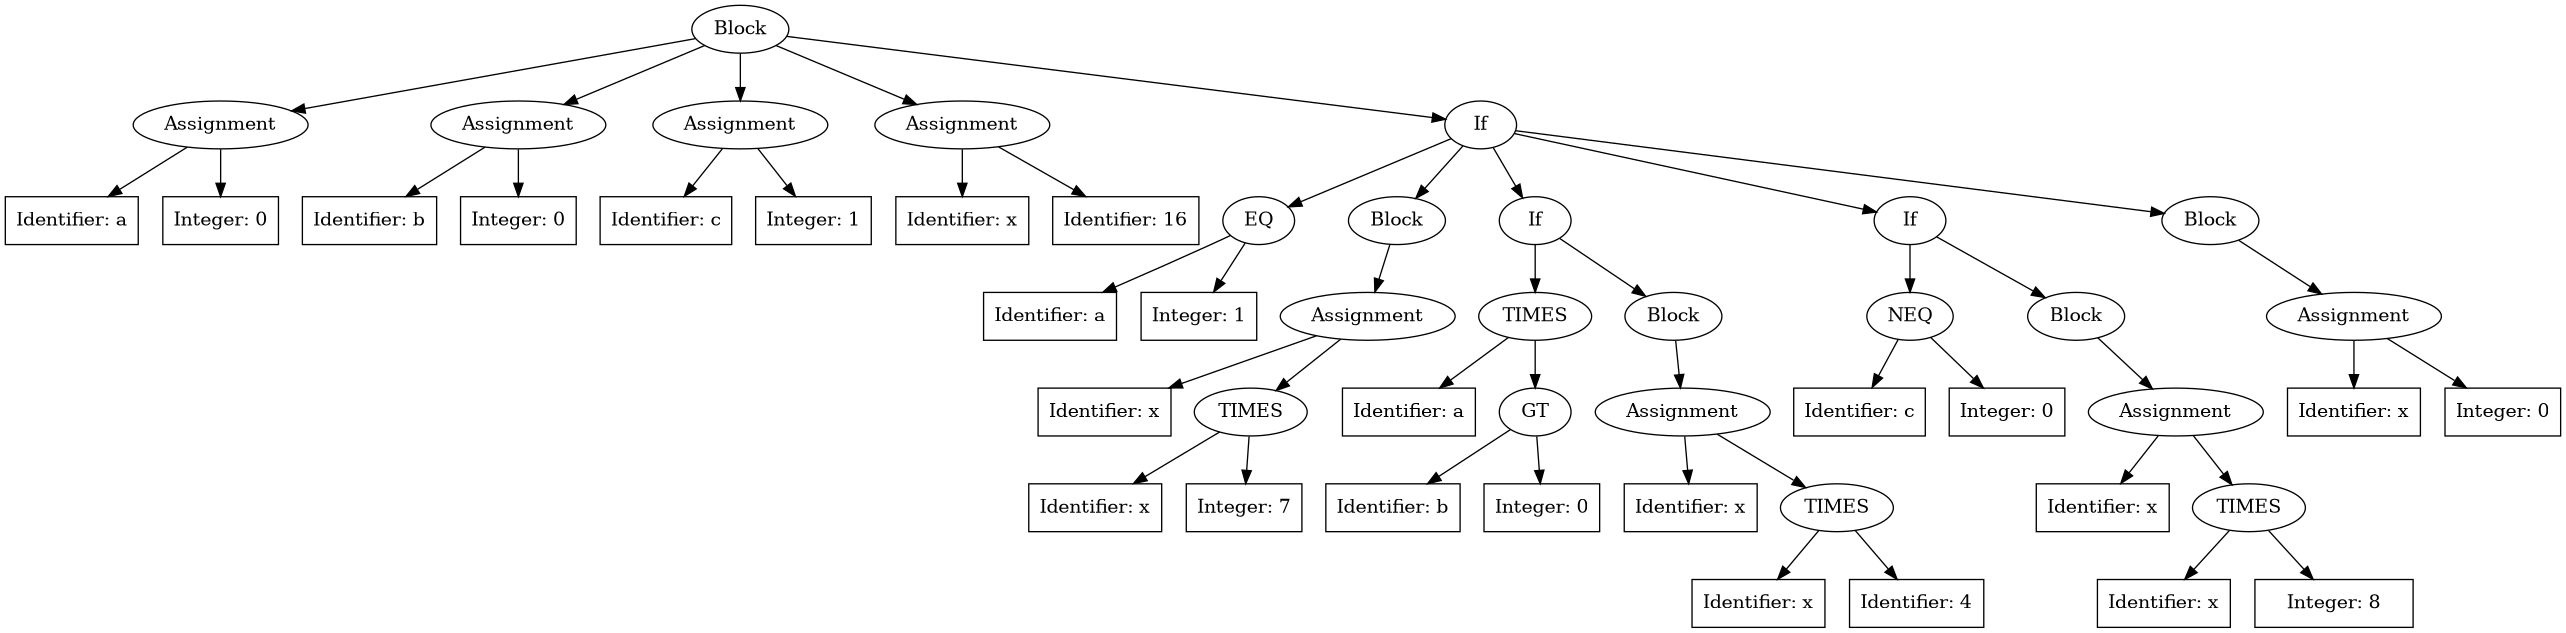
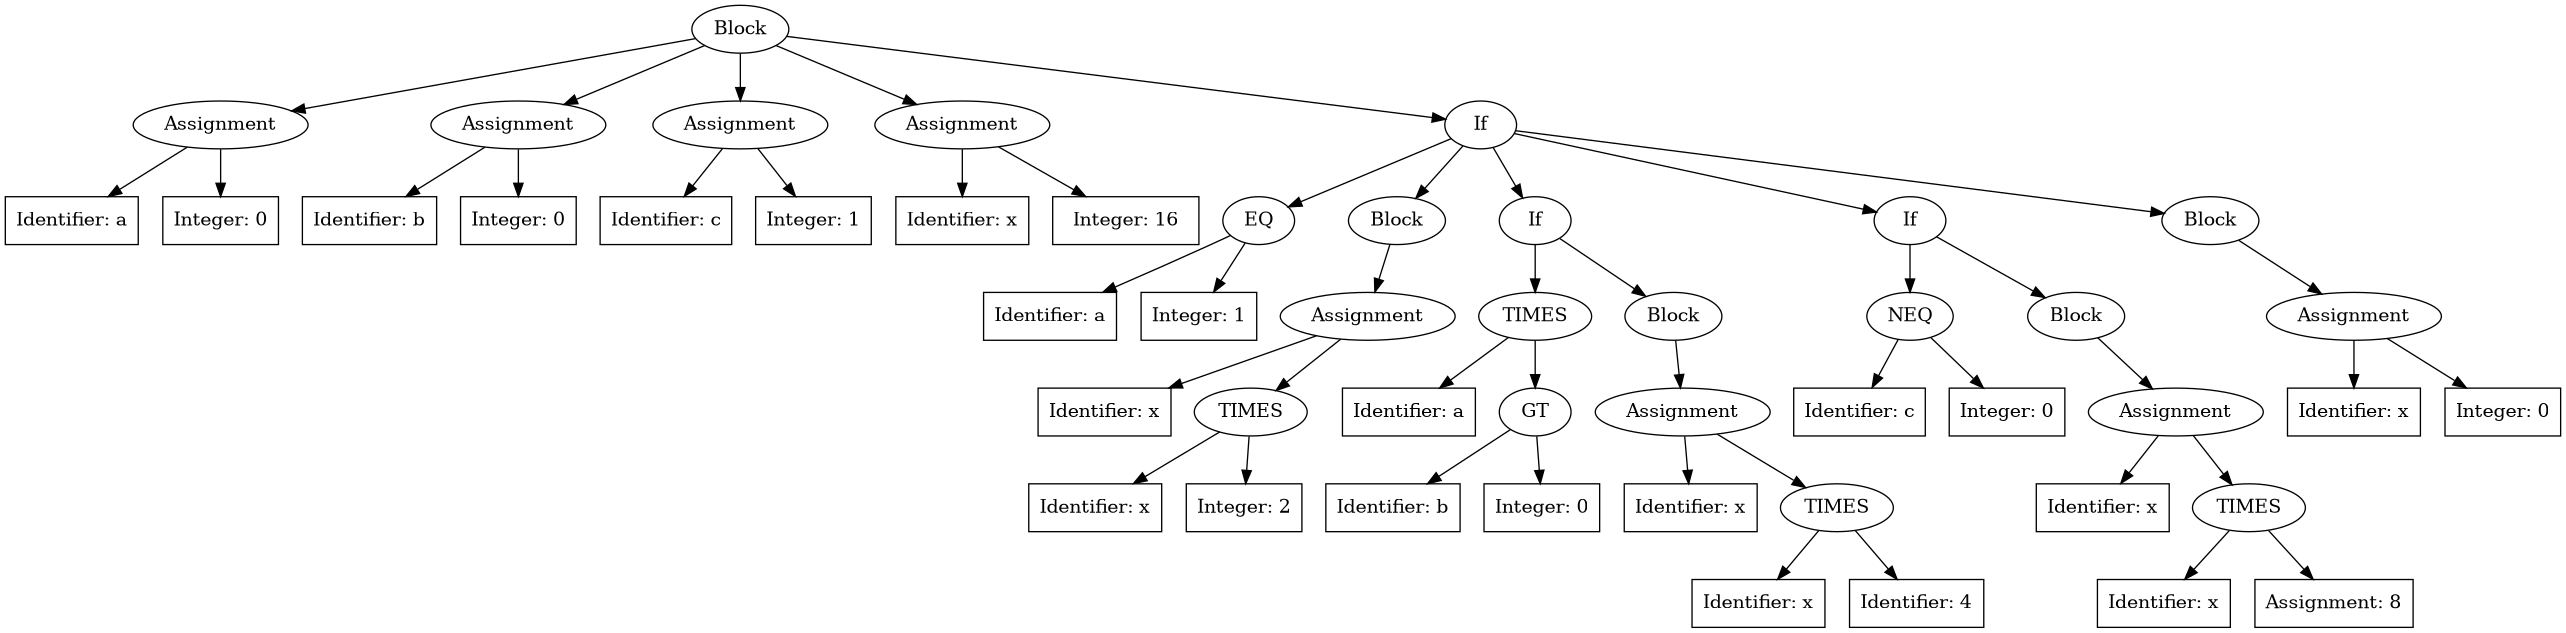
(1126, 221) -> (1126, 221)
(1244, 508) -> (1244, 508)
(2334, 603) -> (2334, 603)
